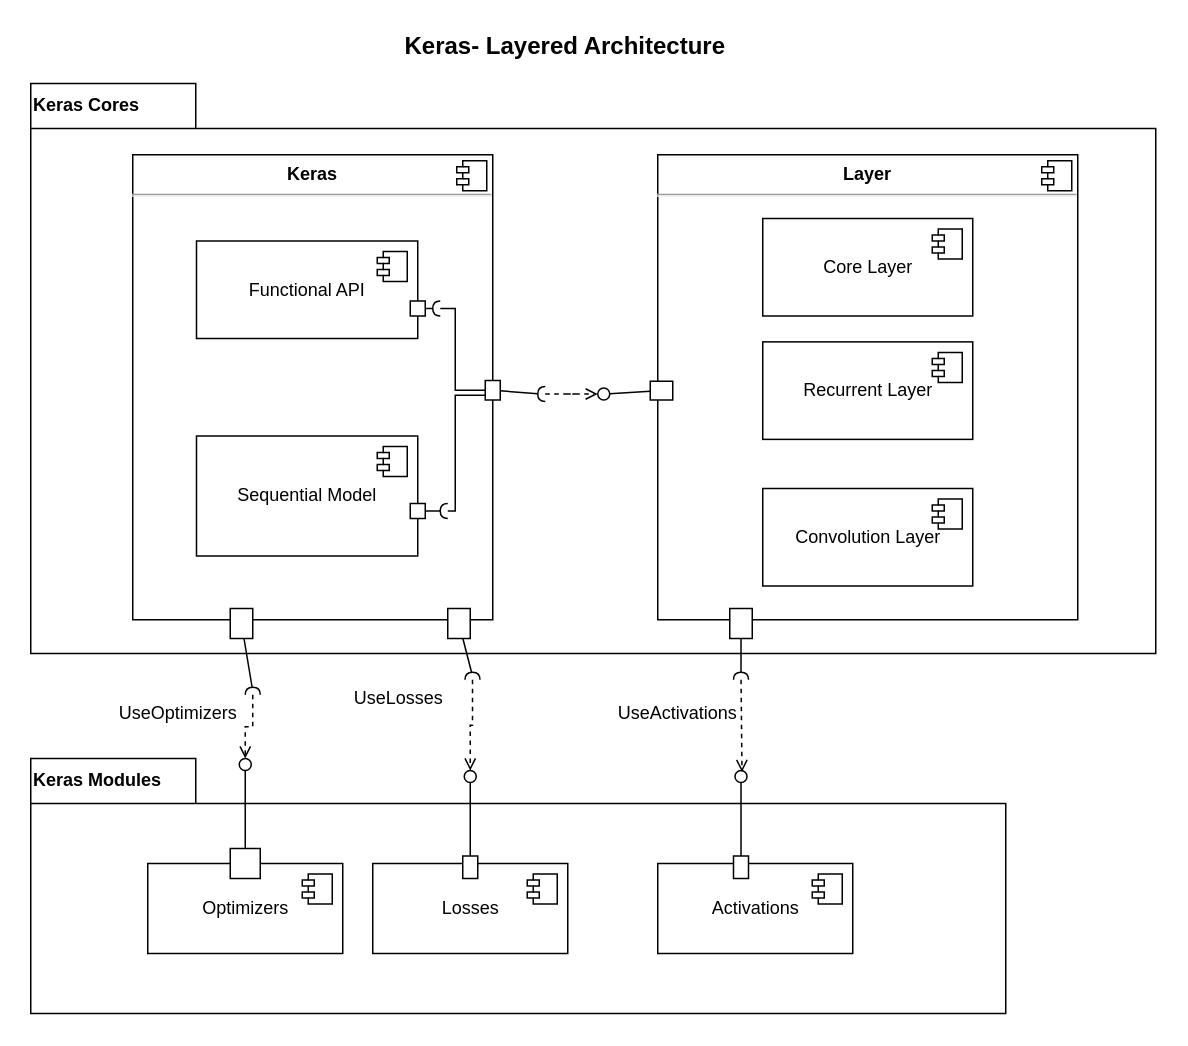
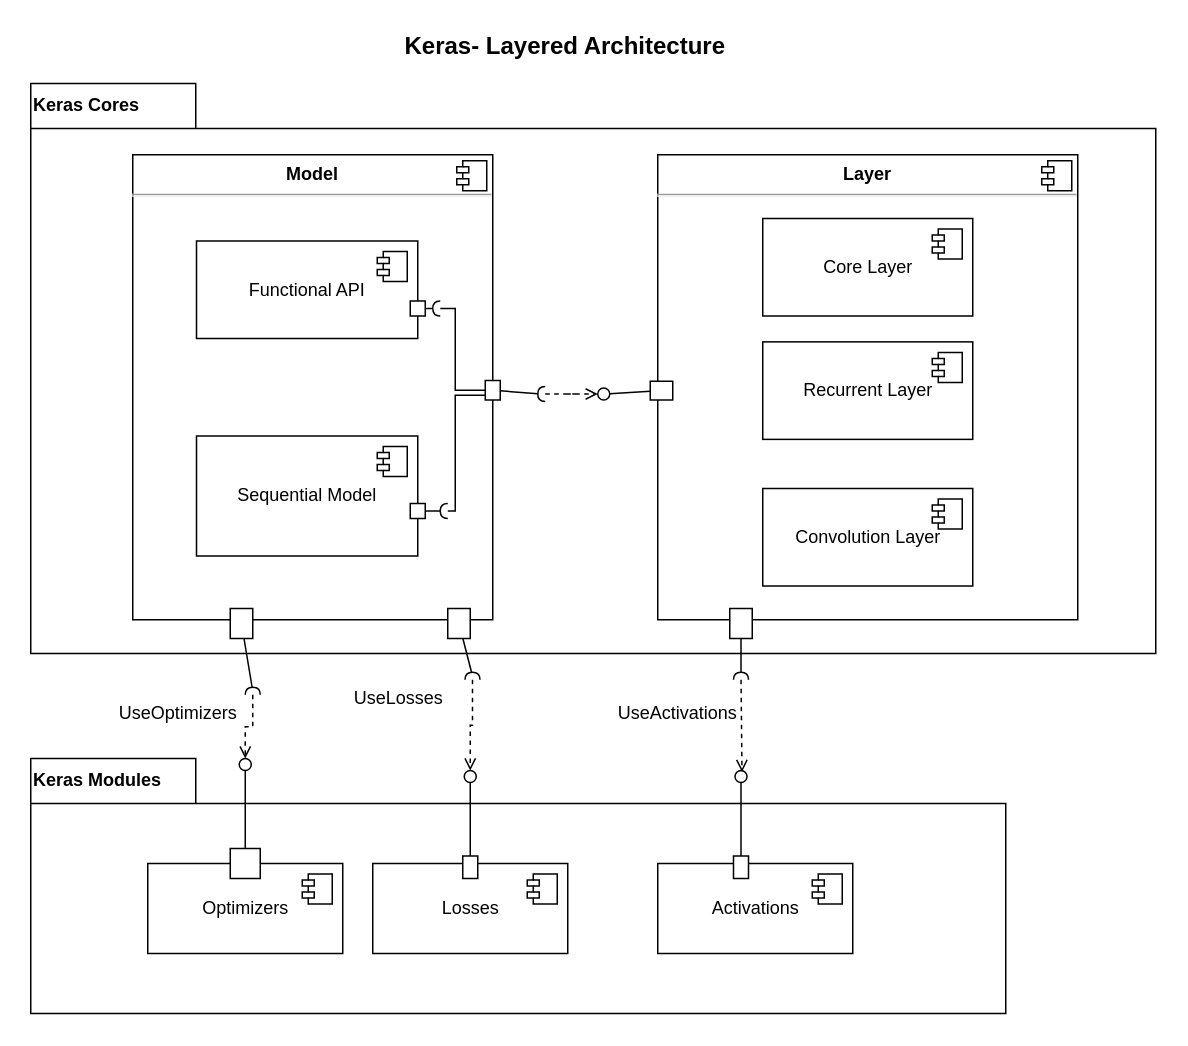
(158, 155) -> (156, 155)
